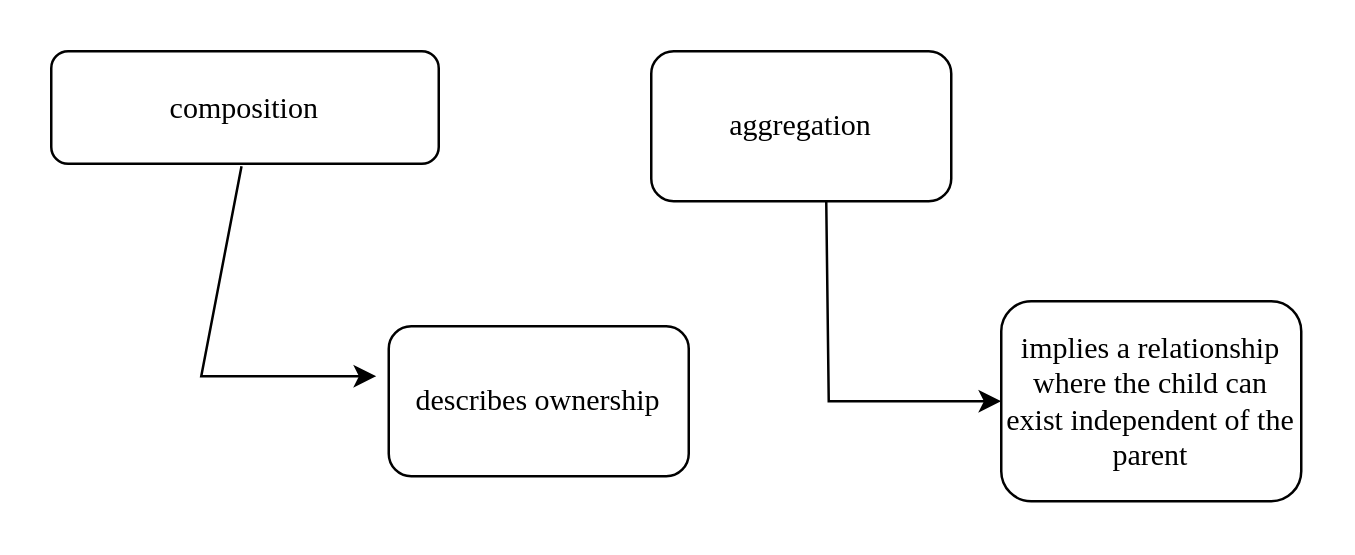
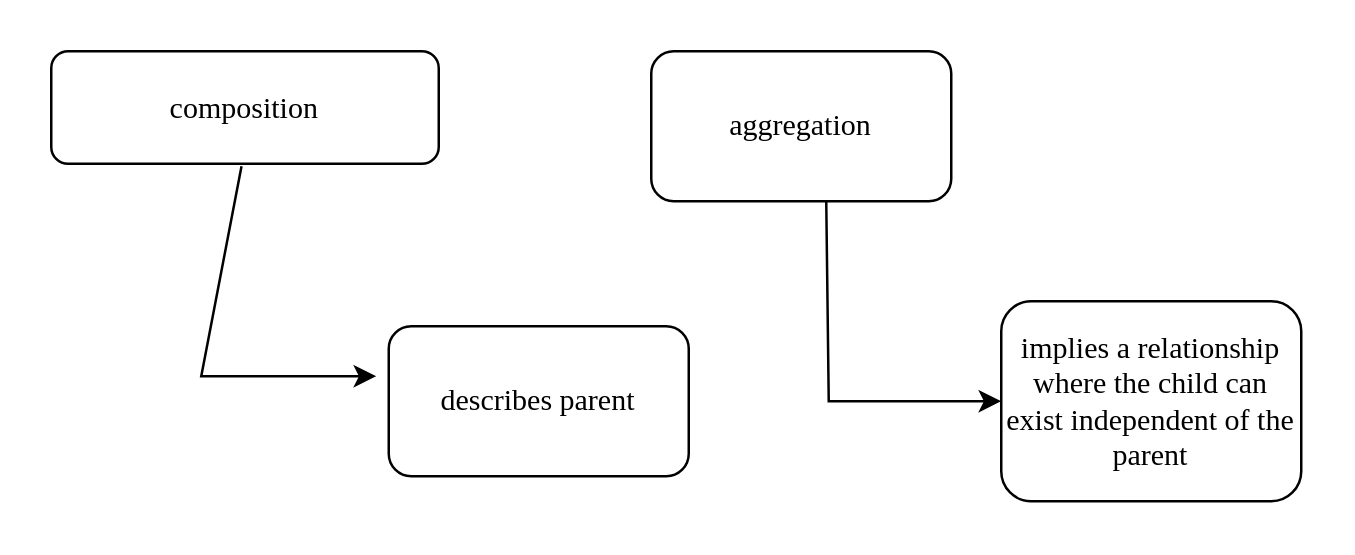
(539, 401) -> (539, 401)
